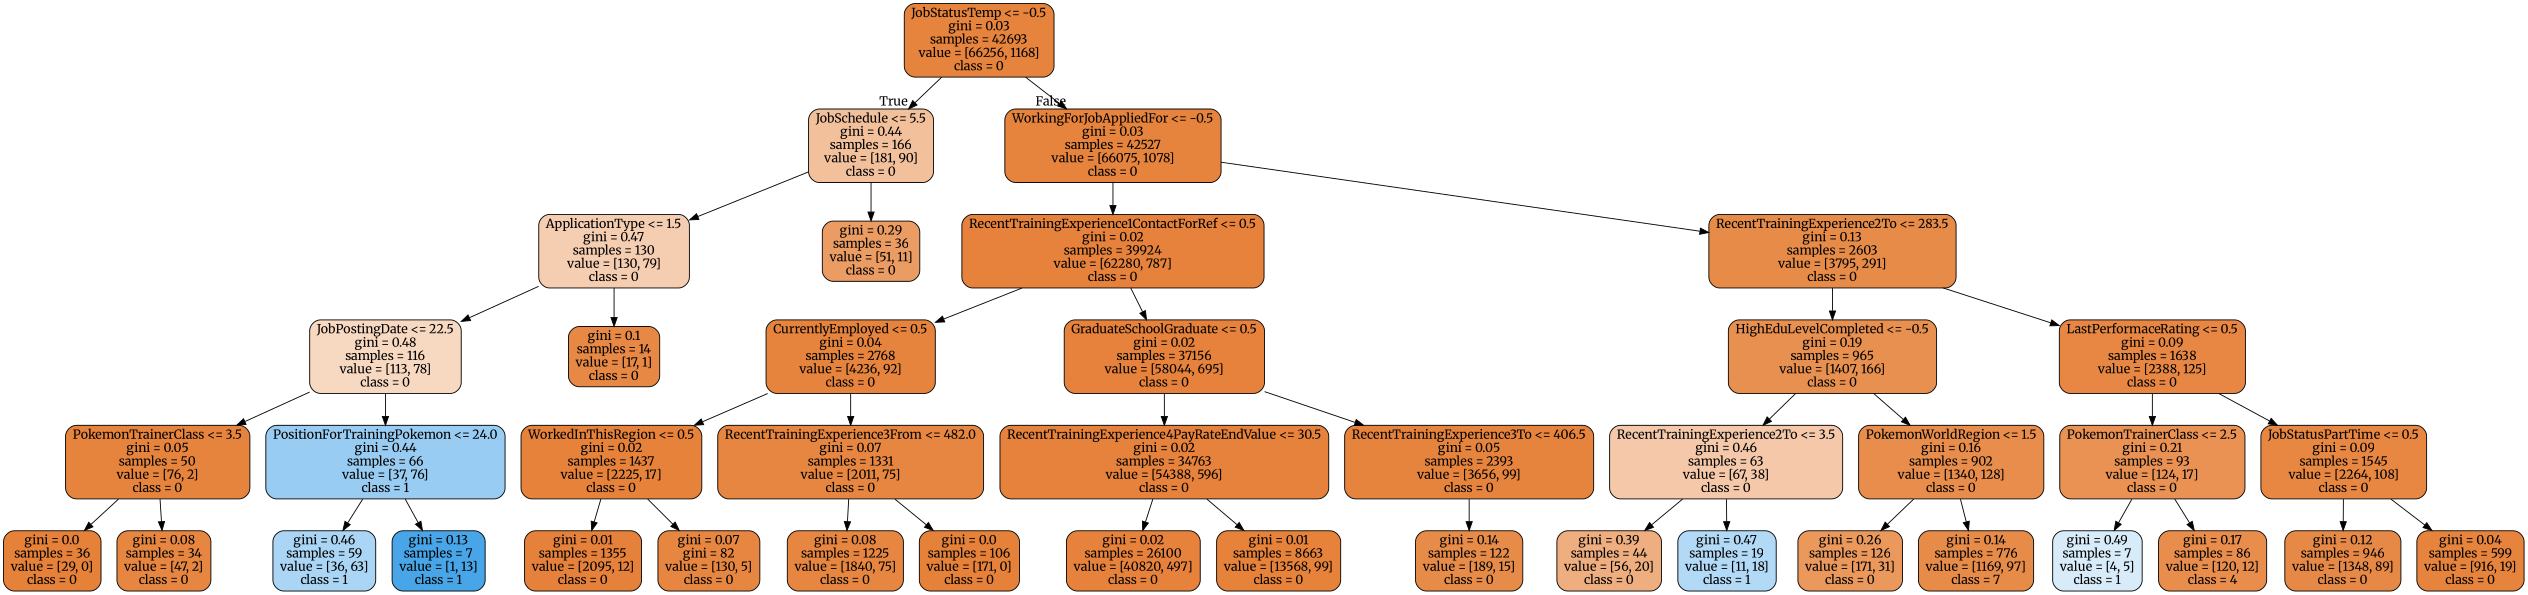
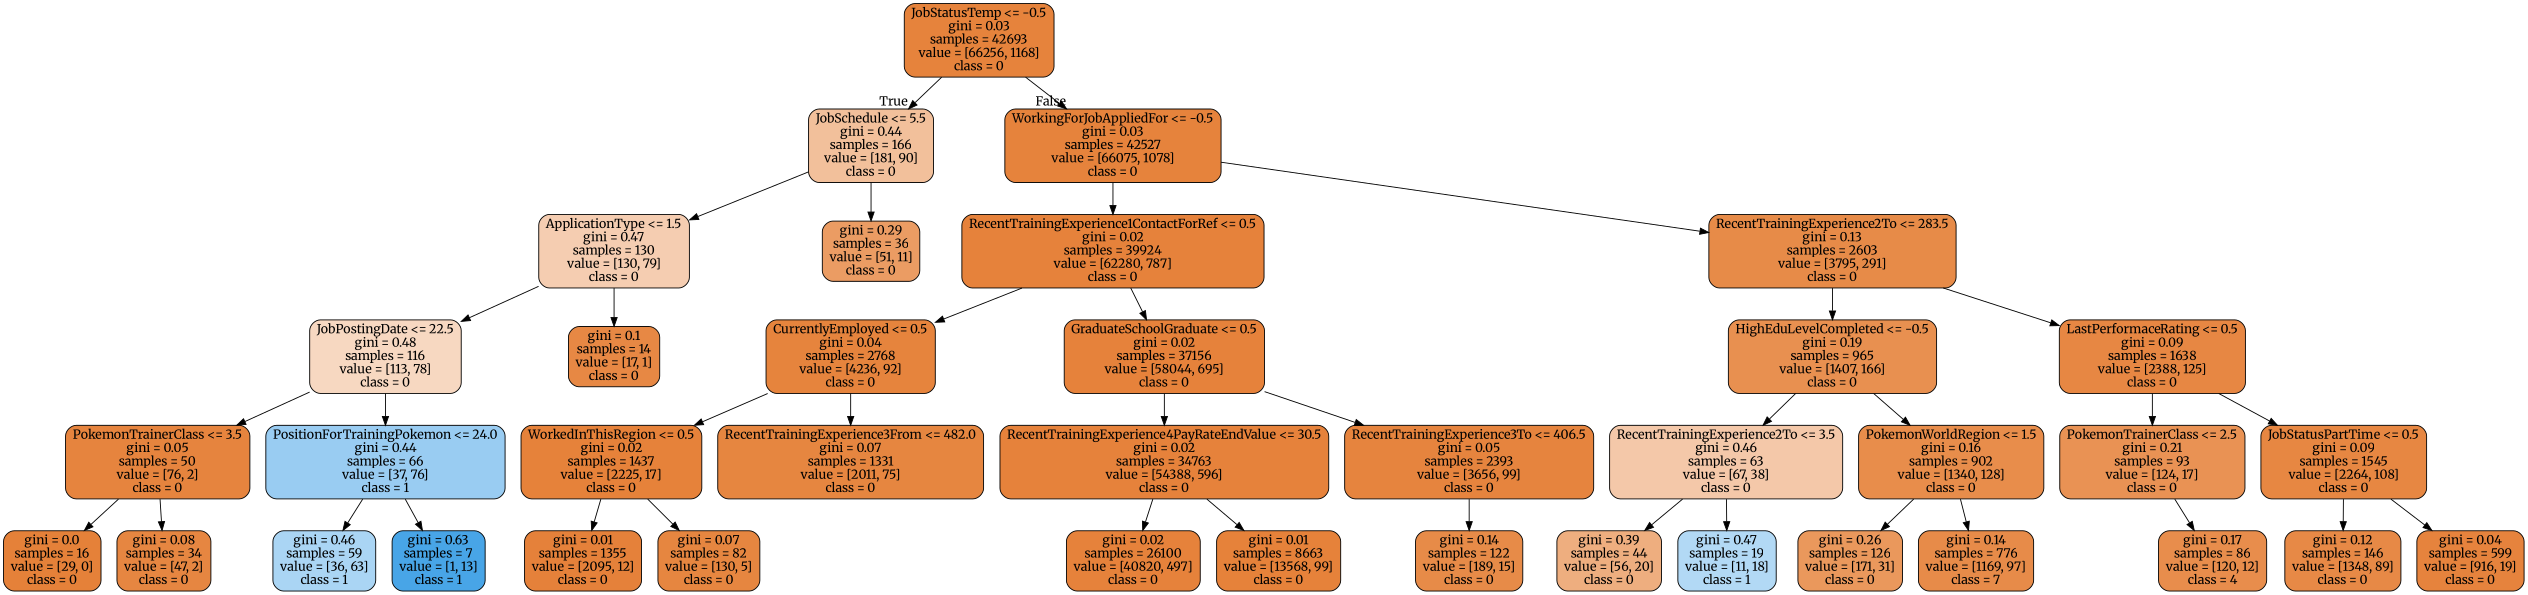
(52, 561) -> (52, 561)
(439, 561) -> (439, 561)
(709, 561) -> (709, 561)
(845, 561) -> none
(969, 561) -> none
(2097, 561) -> none
(2343, 561) -> (2343, 561)
